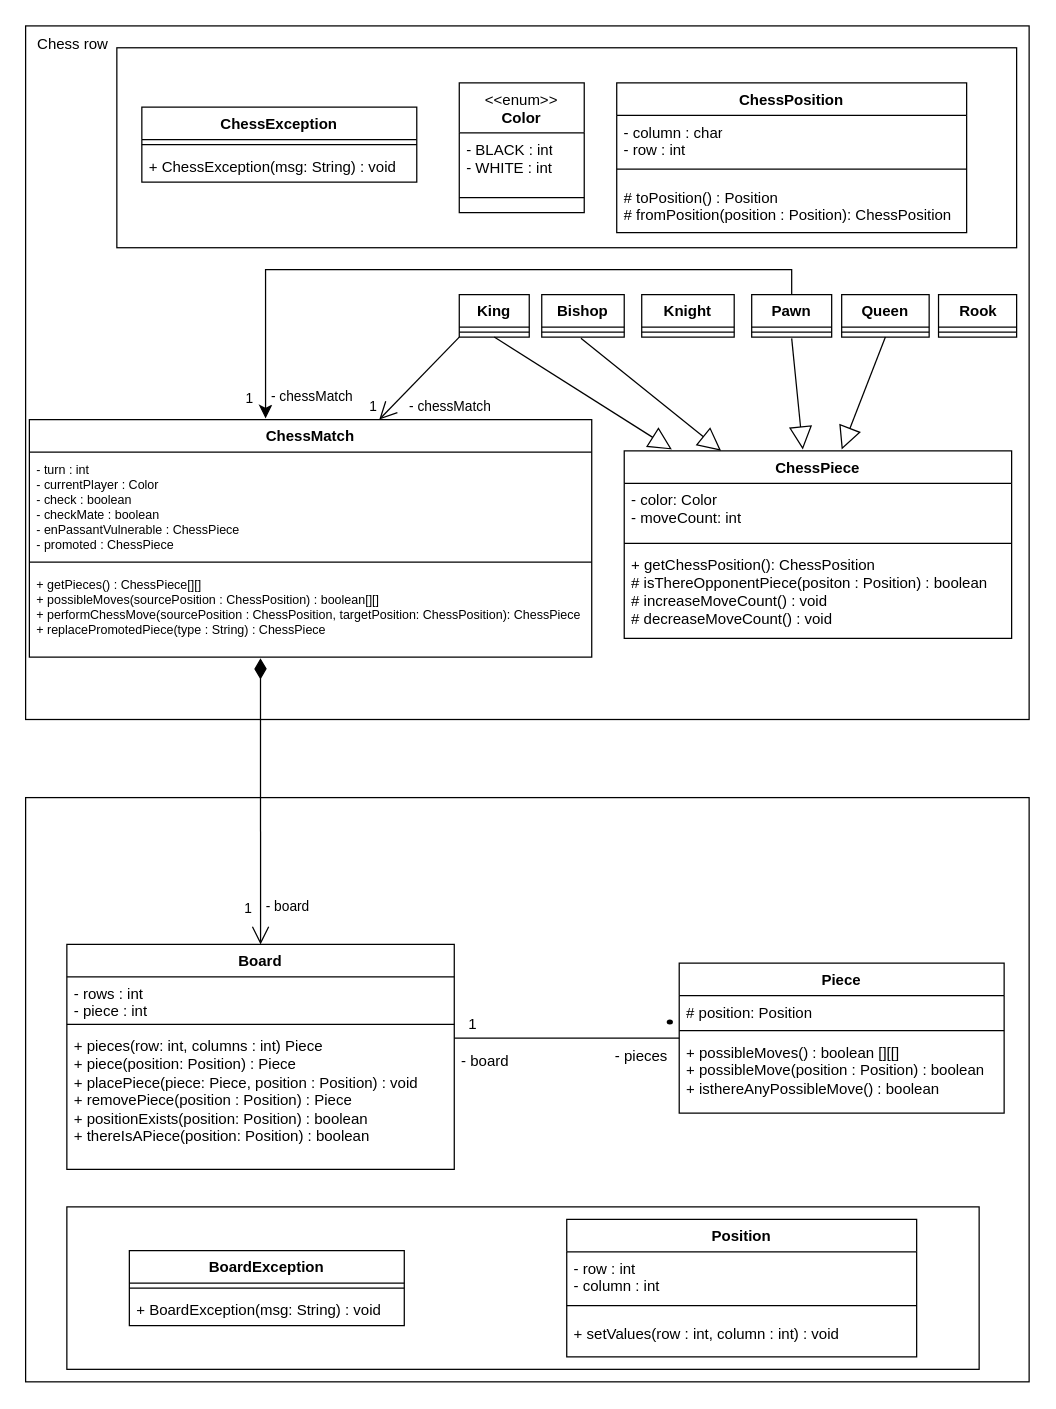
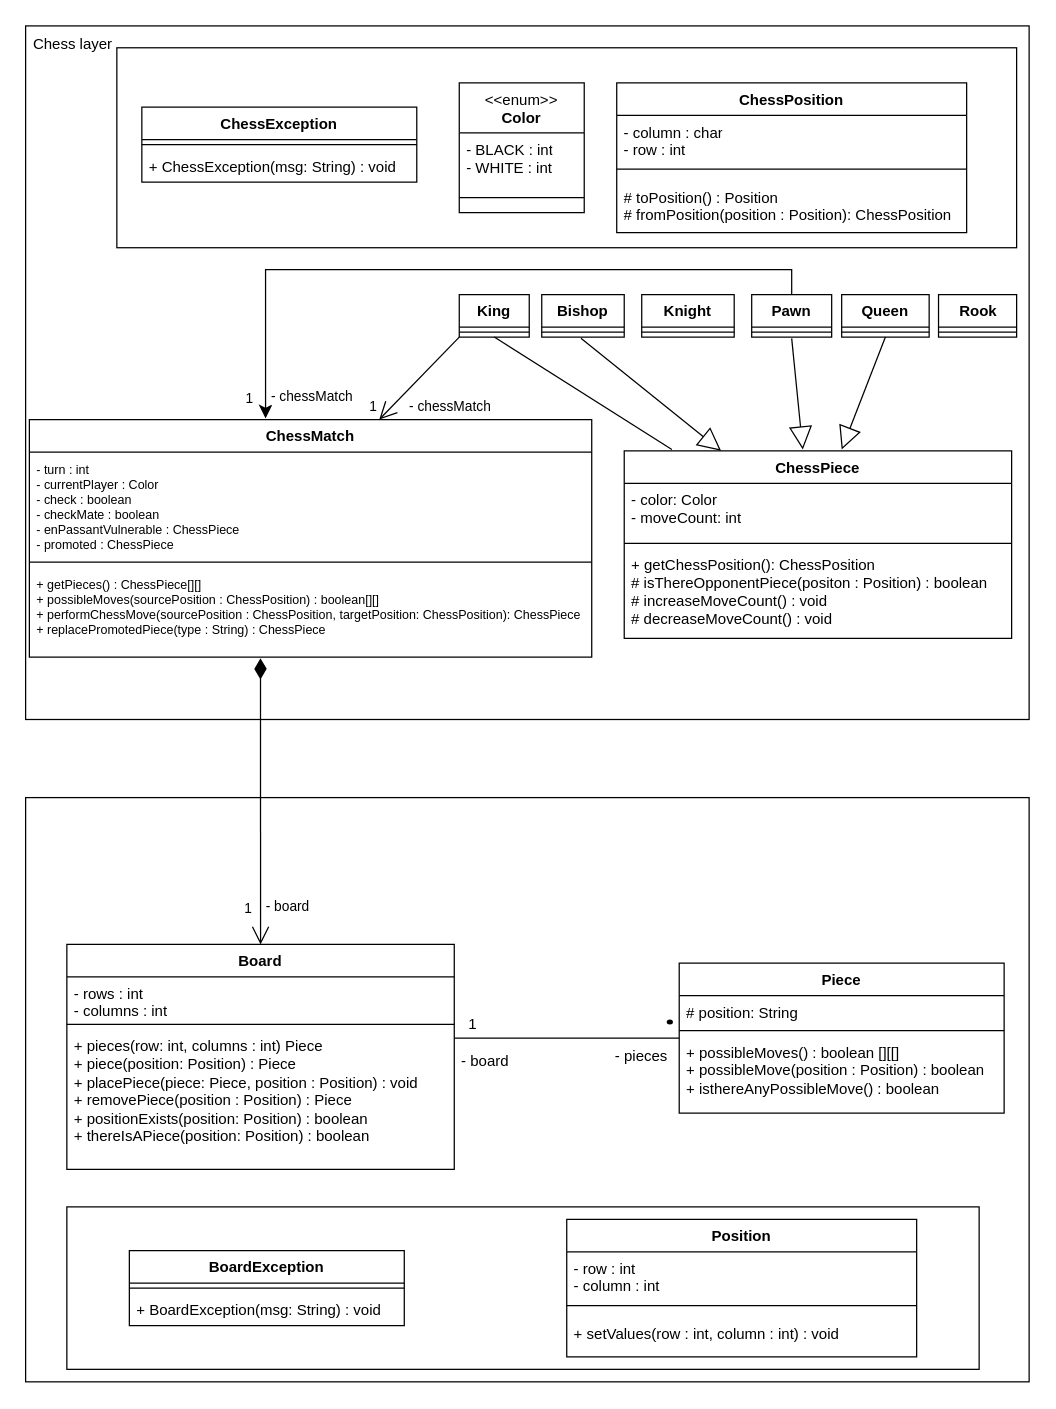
(73, 44) -> (73, 44)
(651, 436) -> (661, 442)
(117, 1004) -> (126, 1004)
(757, 1013) -> (751, 1013)
